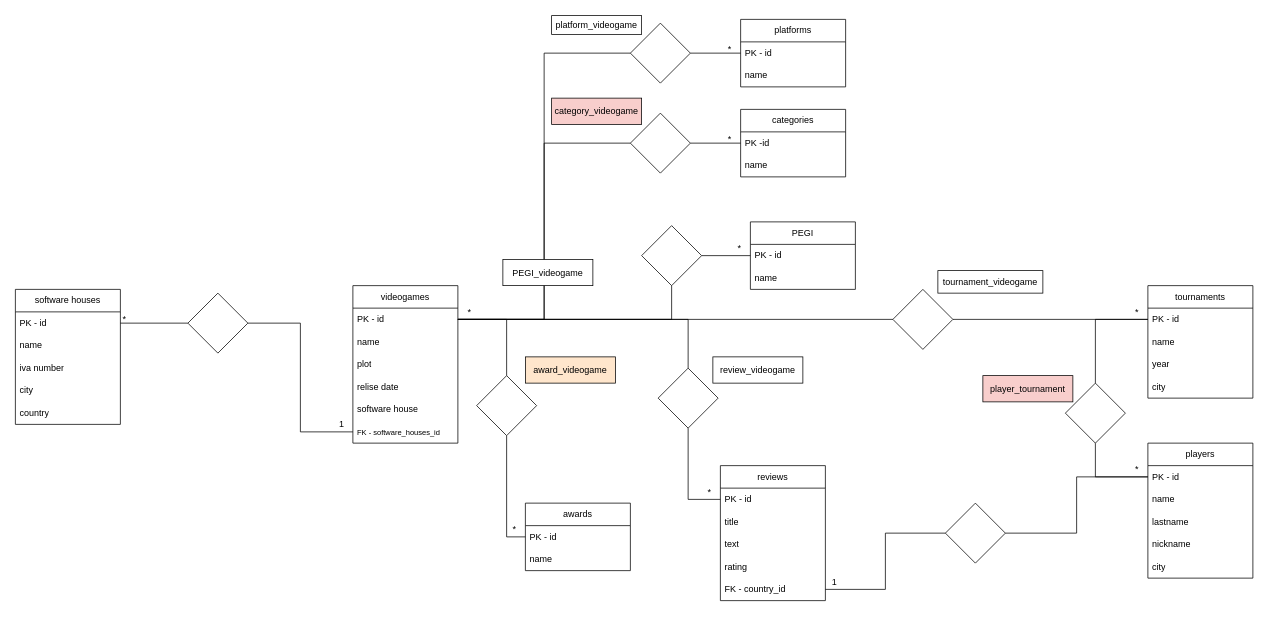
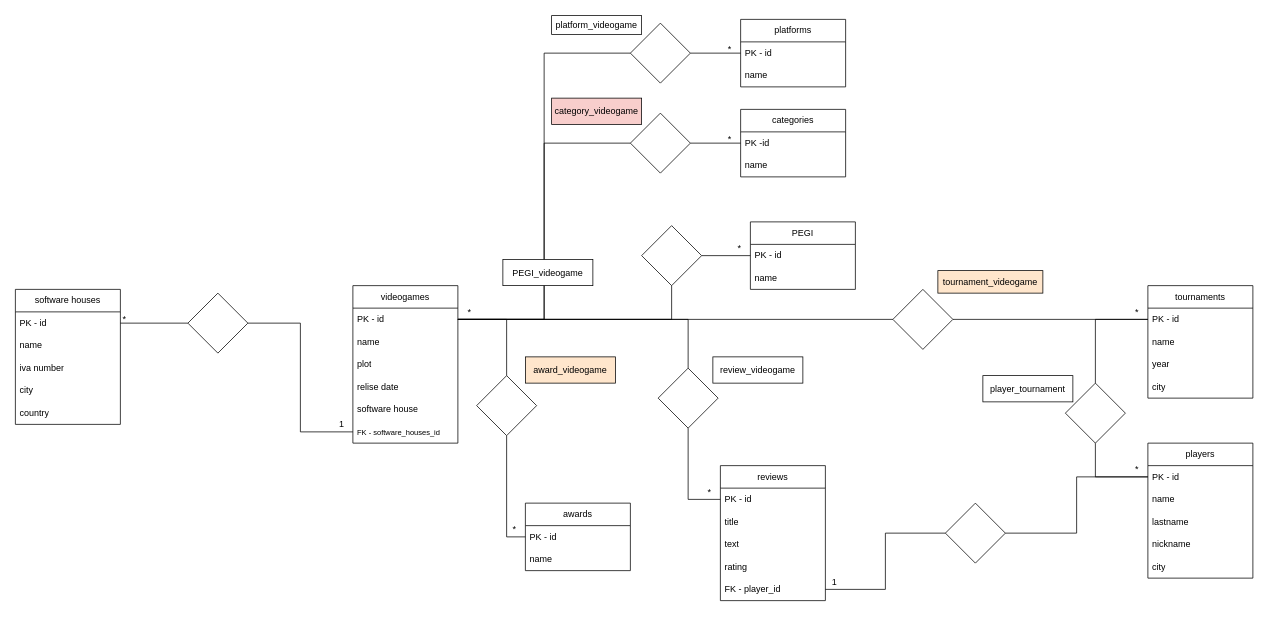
(990, 282) -> (990, 282)
(1028, 389) -> (1028, 389)
(759, 589) -> (755, 589)
